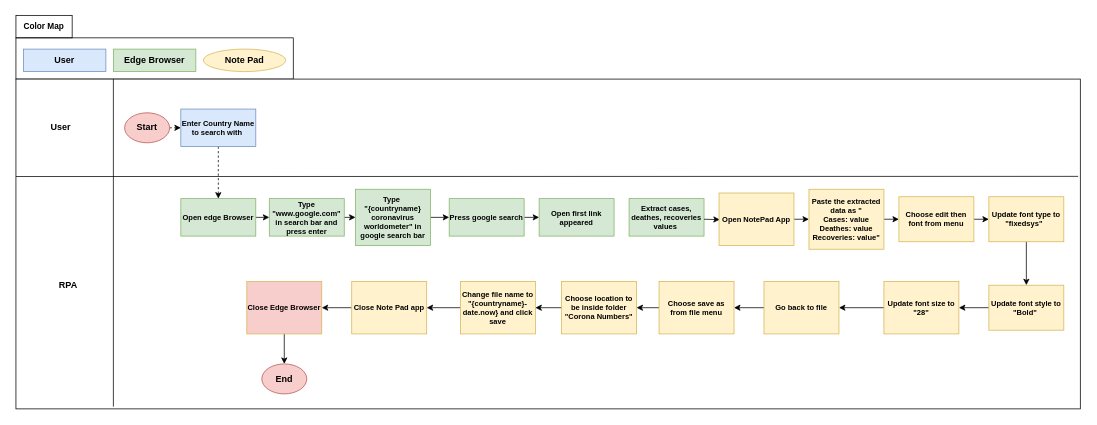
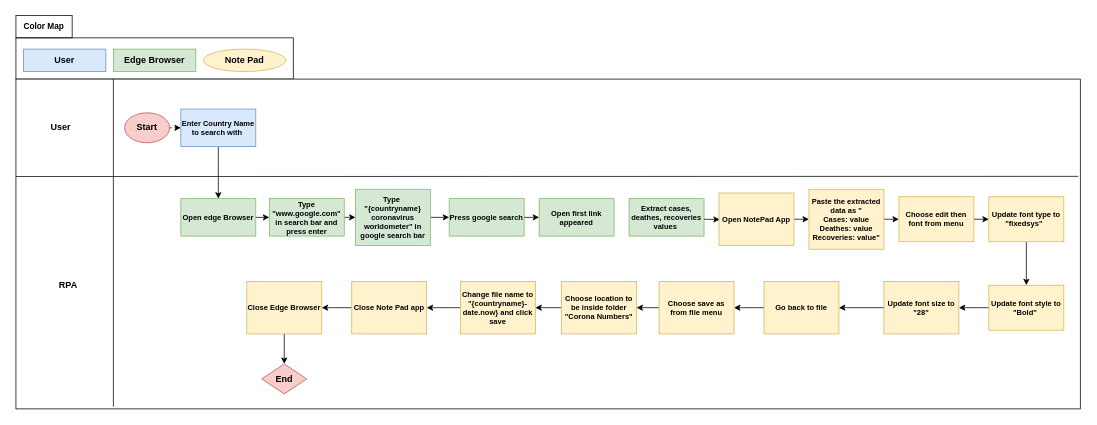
(218, 170) -> (218, 170)
(284, 308) -> (284, 308)
(284, 379) -> (284, 379)
